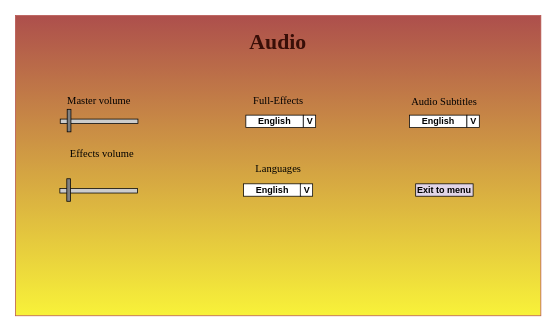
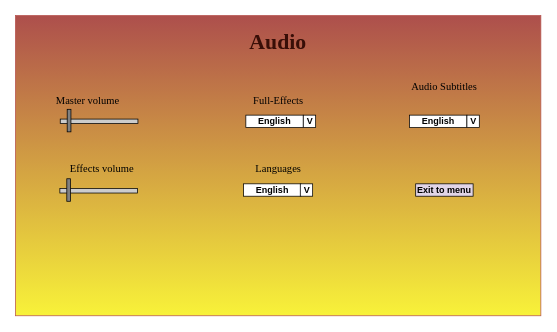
(99, 101) -> (88, 101)
(444, 101) -> (444, 86)
(102, 153) -> (102, 168)
